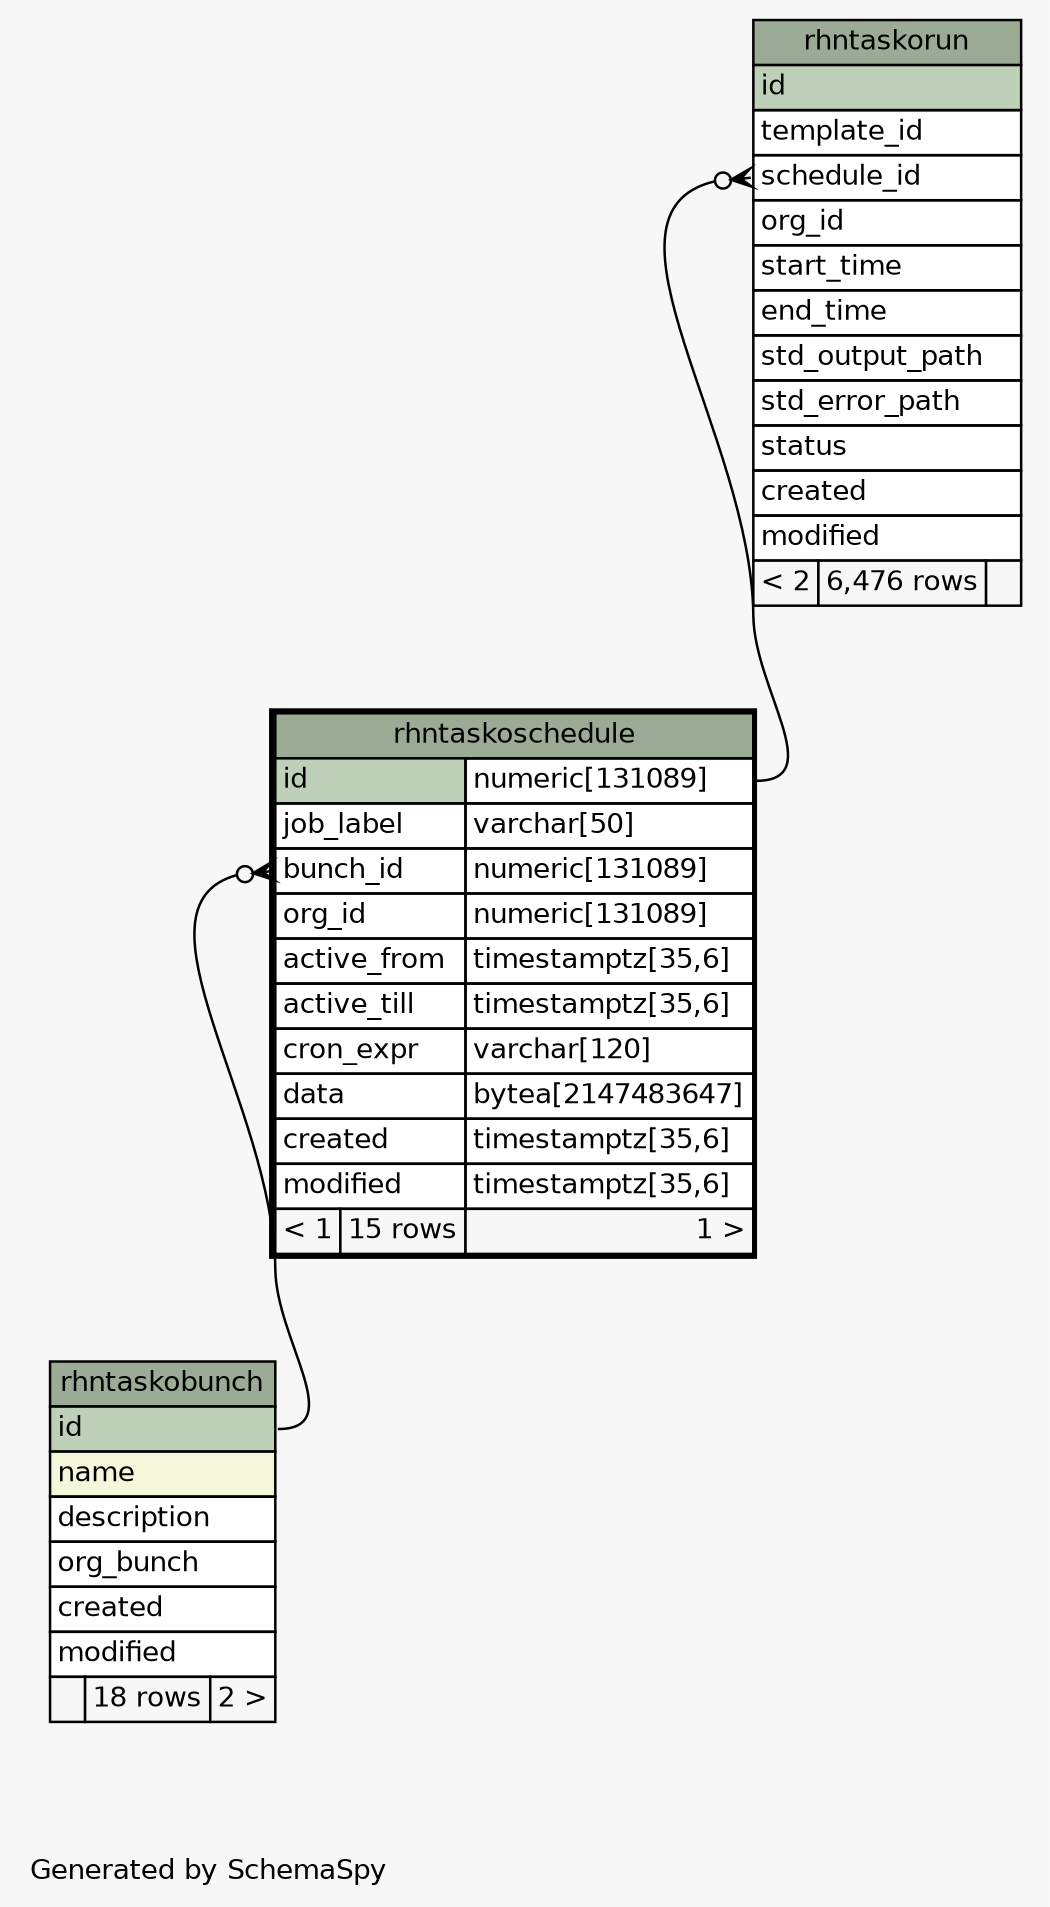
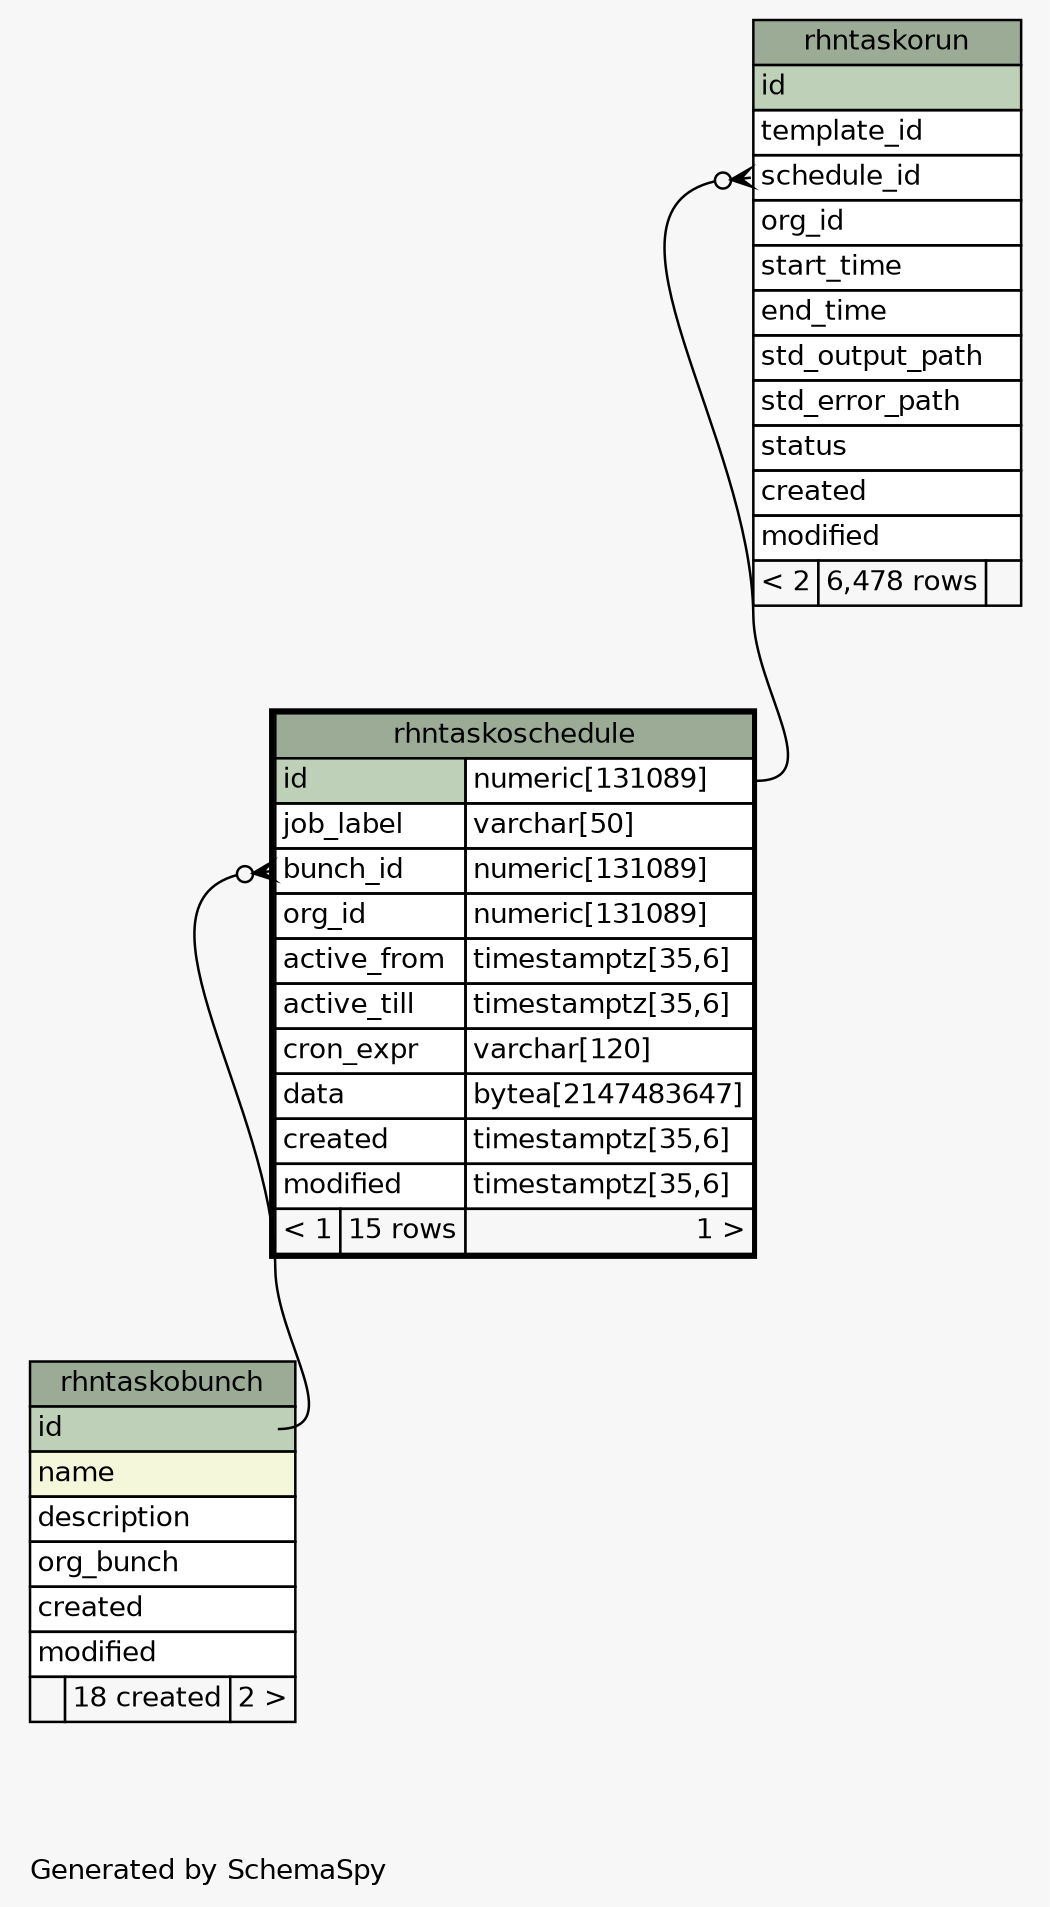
(902, 582) -> (902, 582)
(148, 1698) -> (148, 1698)
